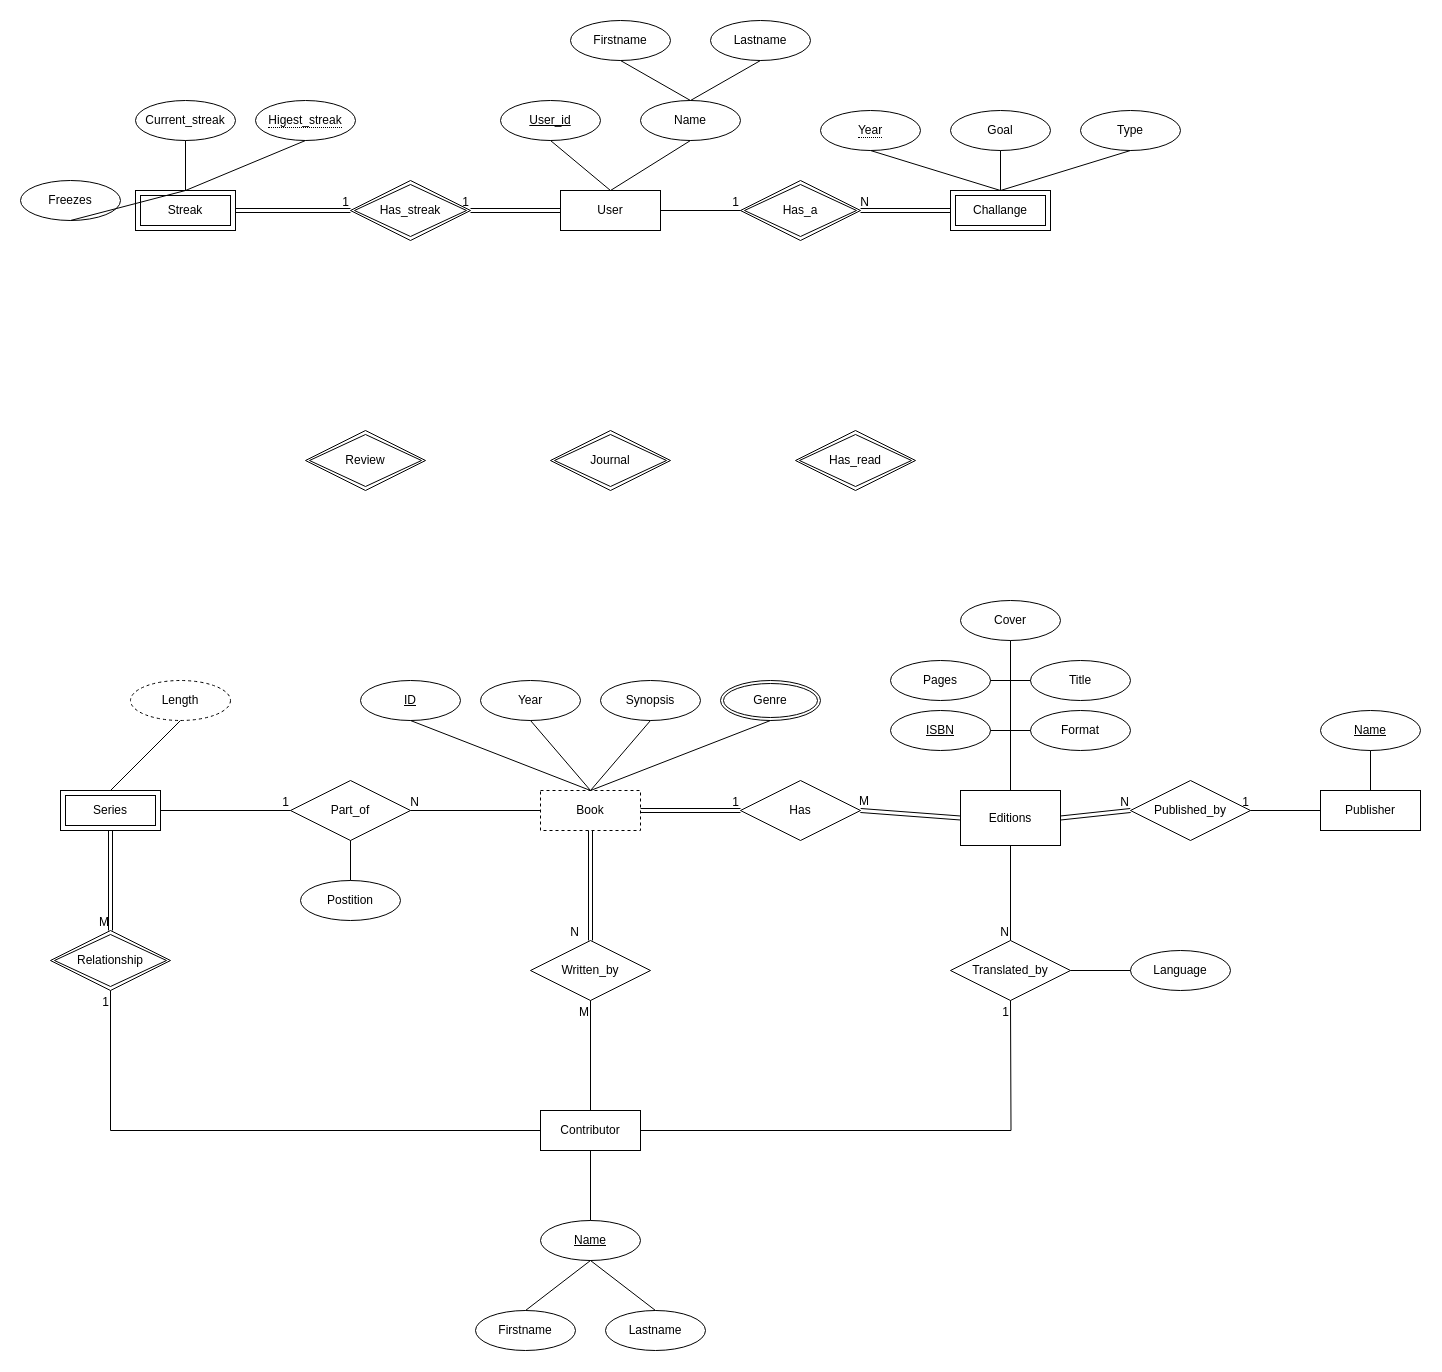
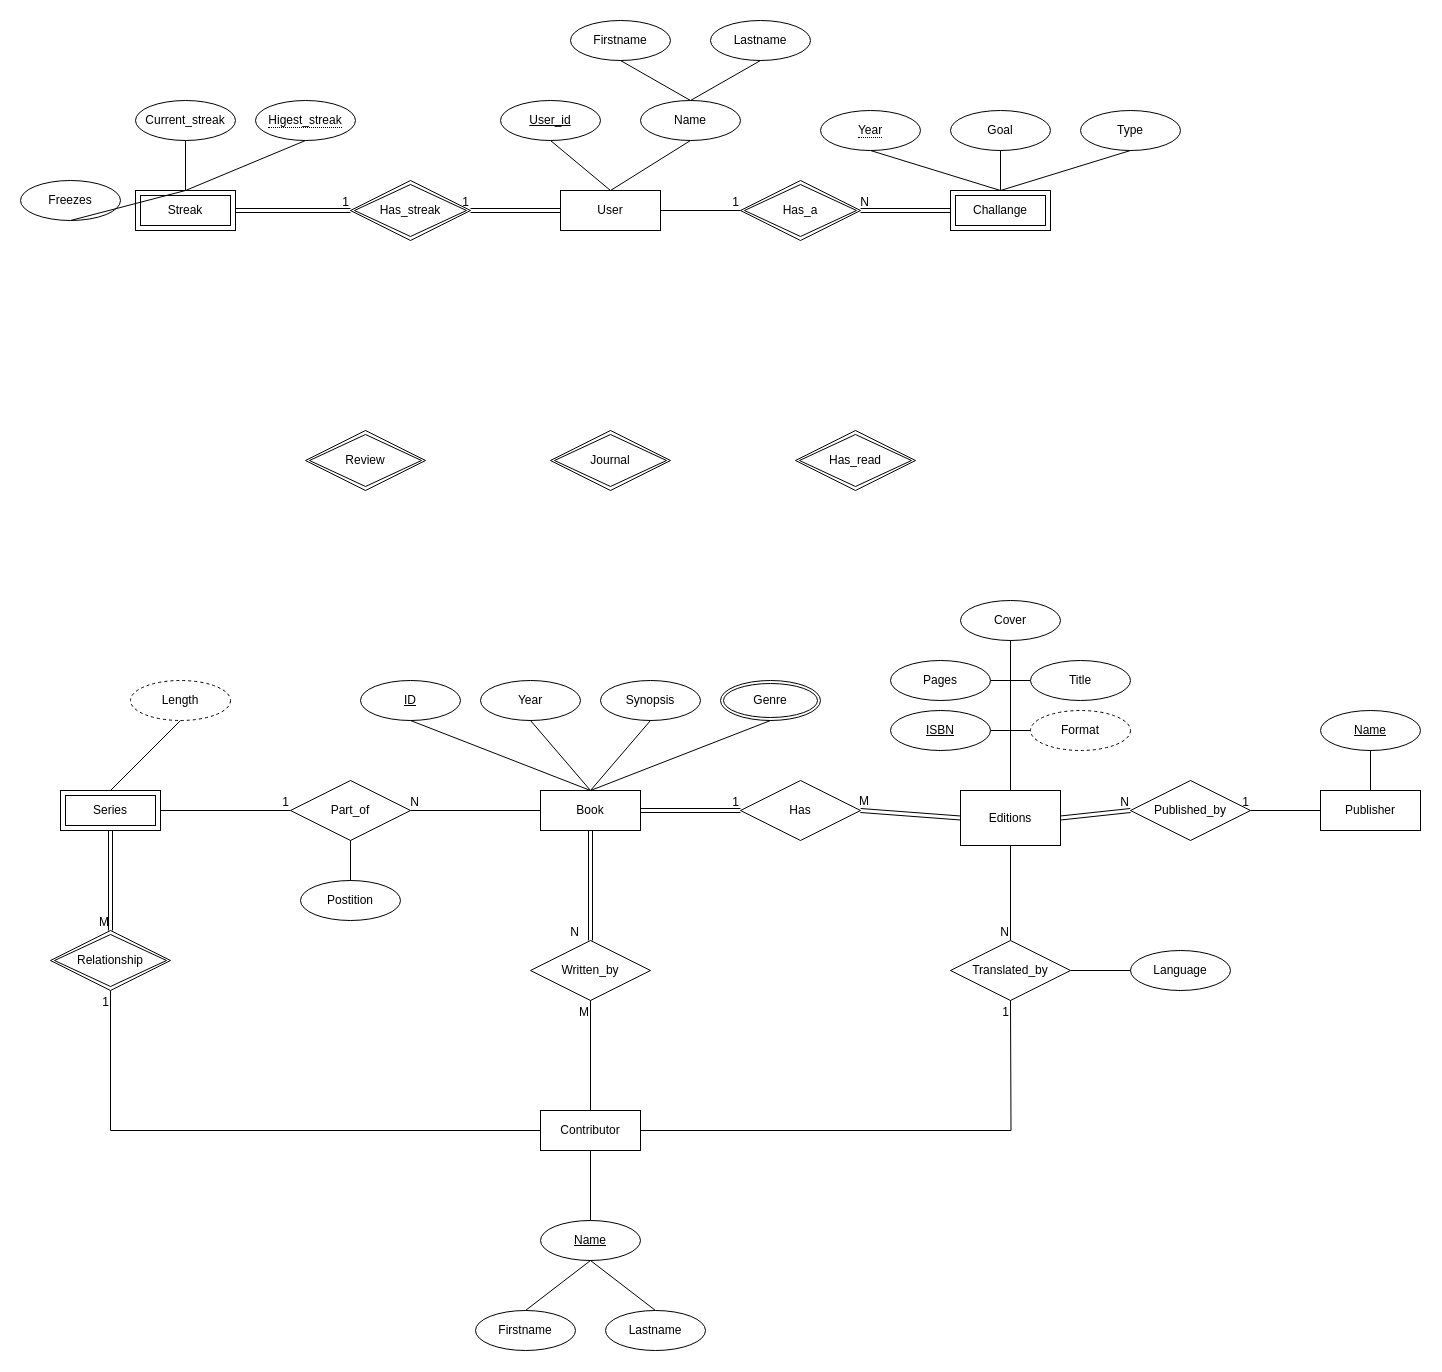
(1081, 731) -> (1081, 731)
(591, 811) -> (591, 811)
